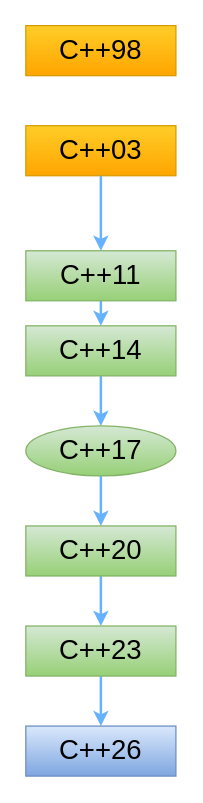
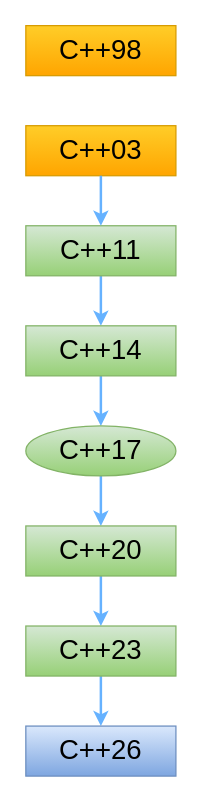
(101, 276) -> (101, 251)
